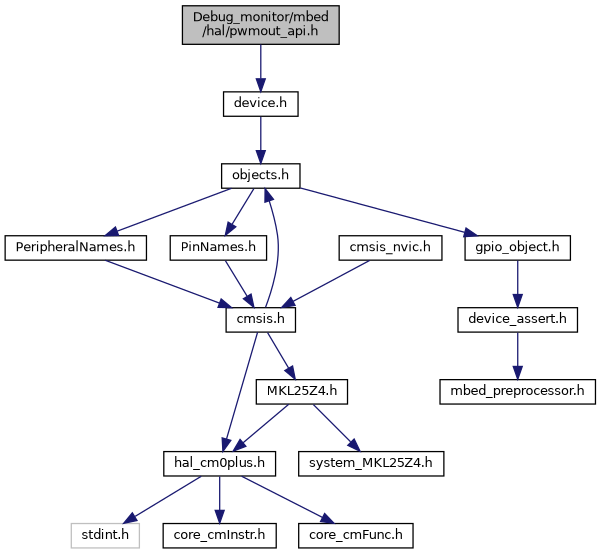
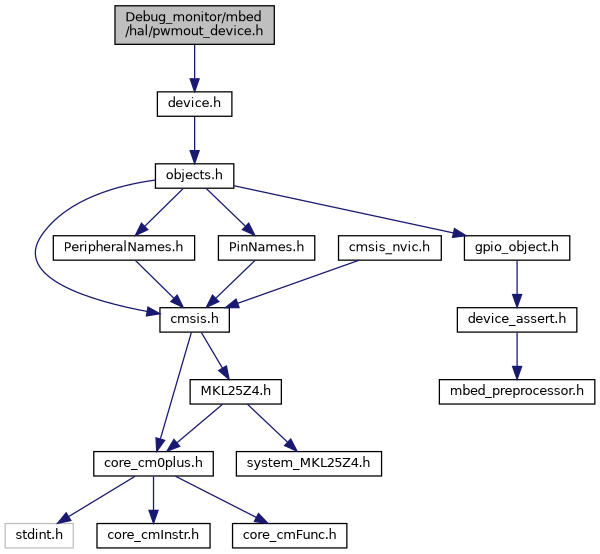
(261, 25) -> (195, 25)
(278, 254) -> (38, 245)
(220, 464) -> (154, 464)
